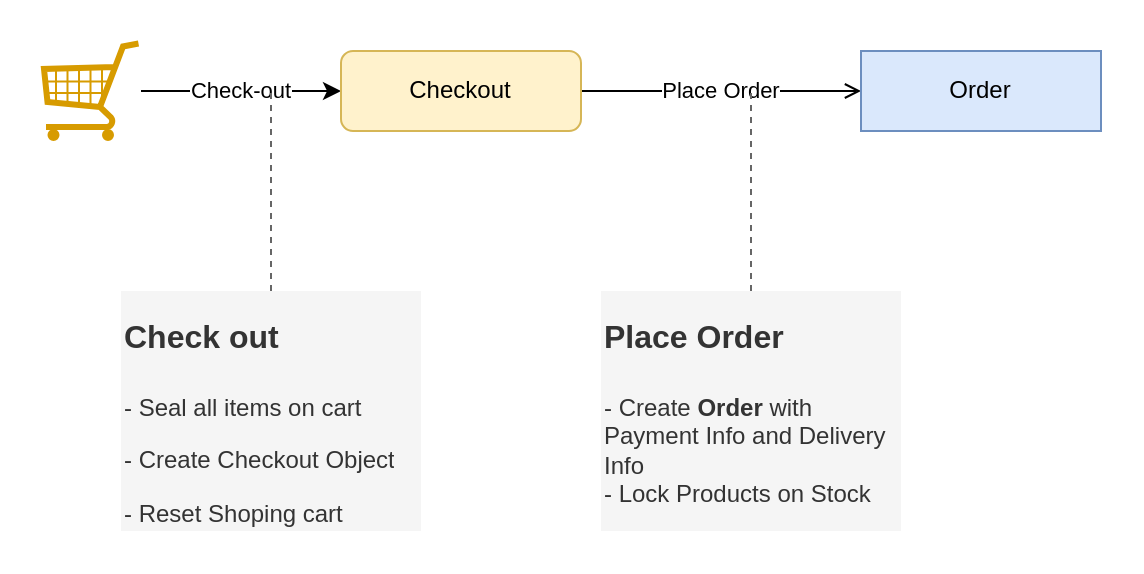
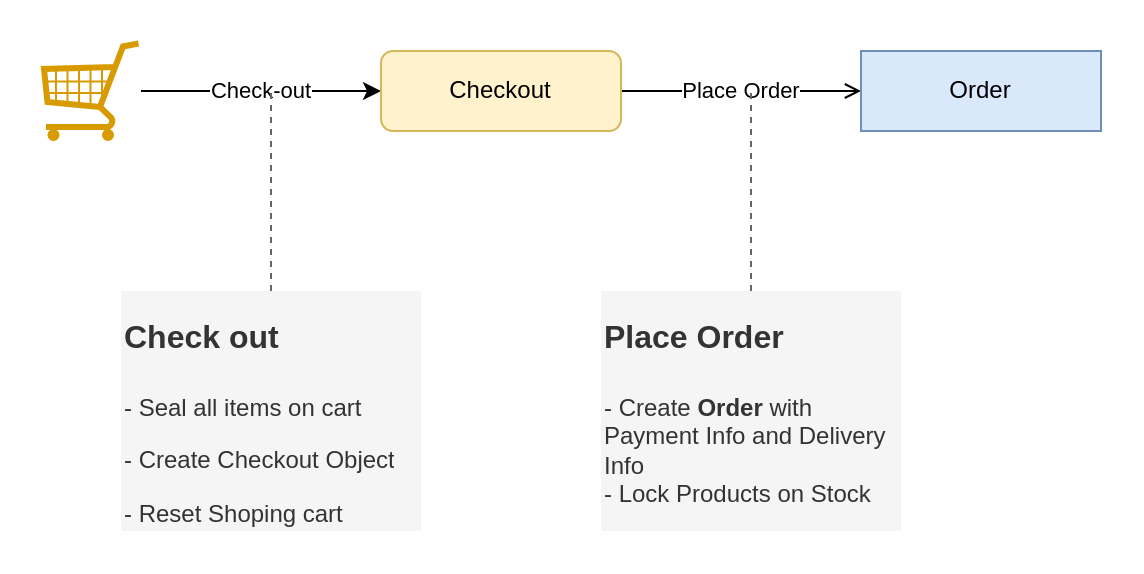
(461, 91) -> (501, 91)
